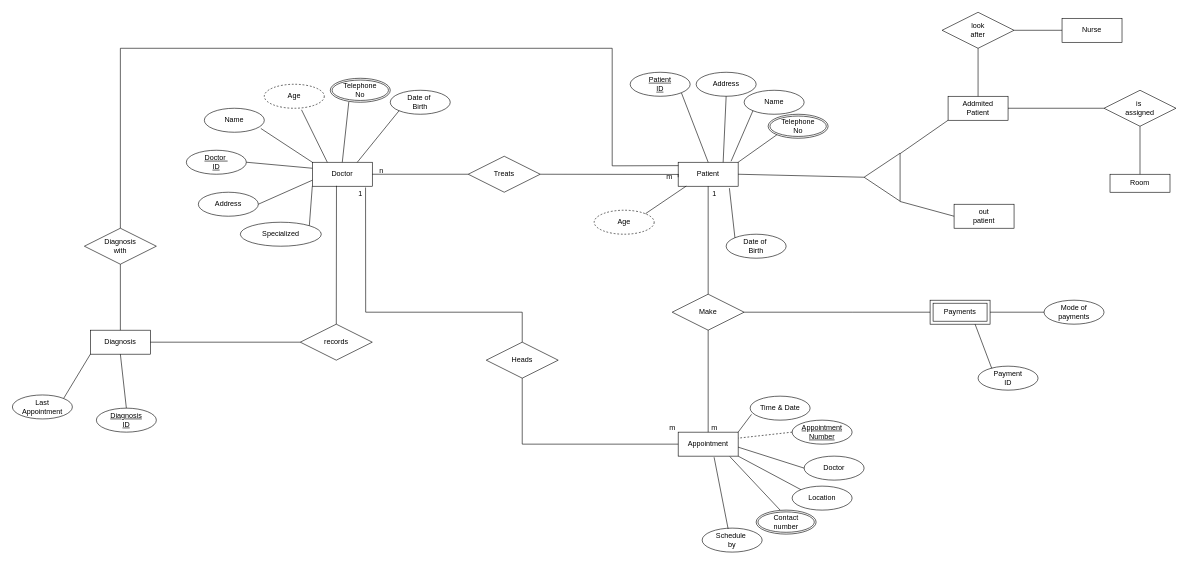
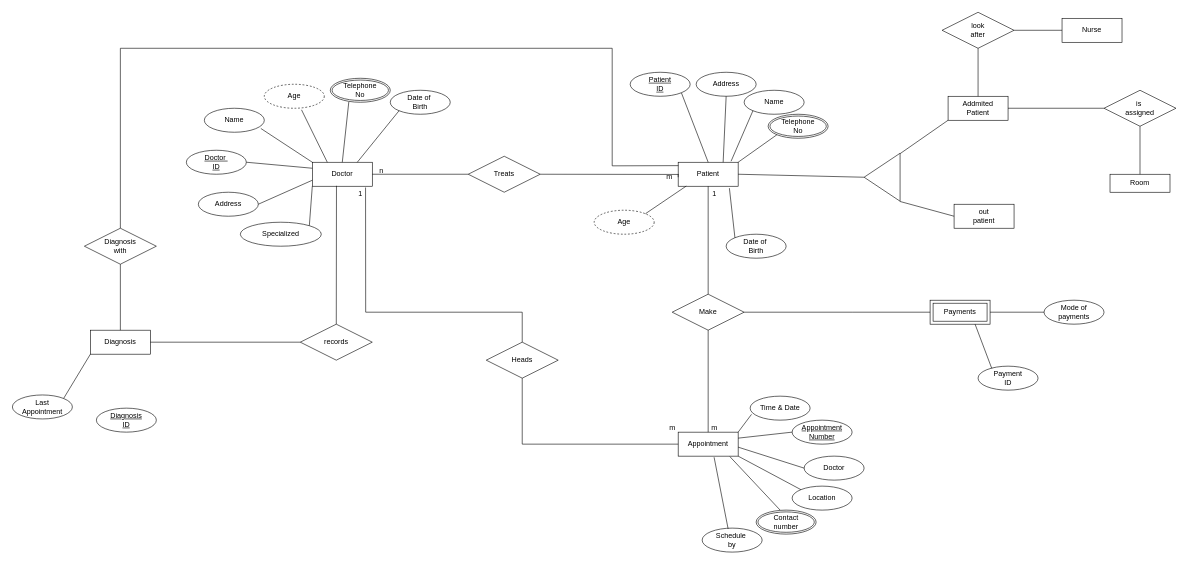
(123, 381) -> none
(765, 435) -> (765, 435)
